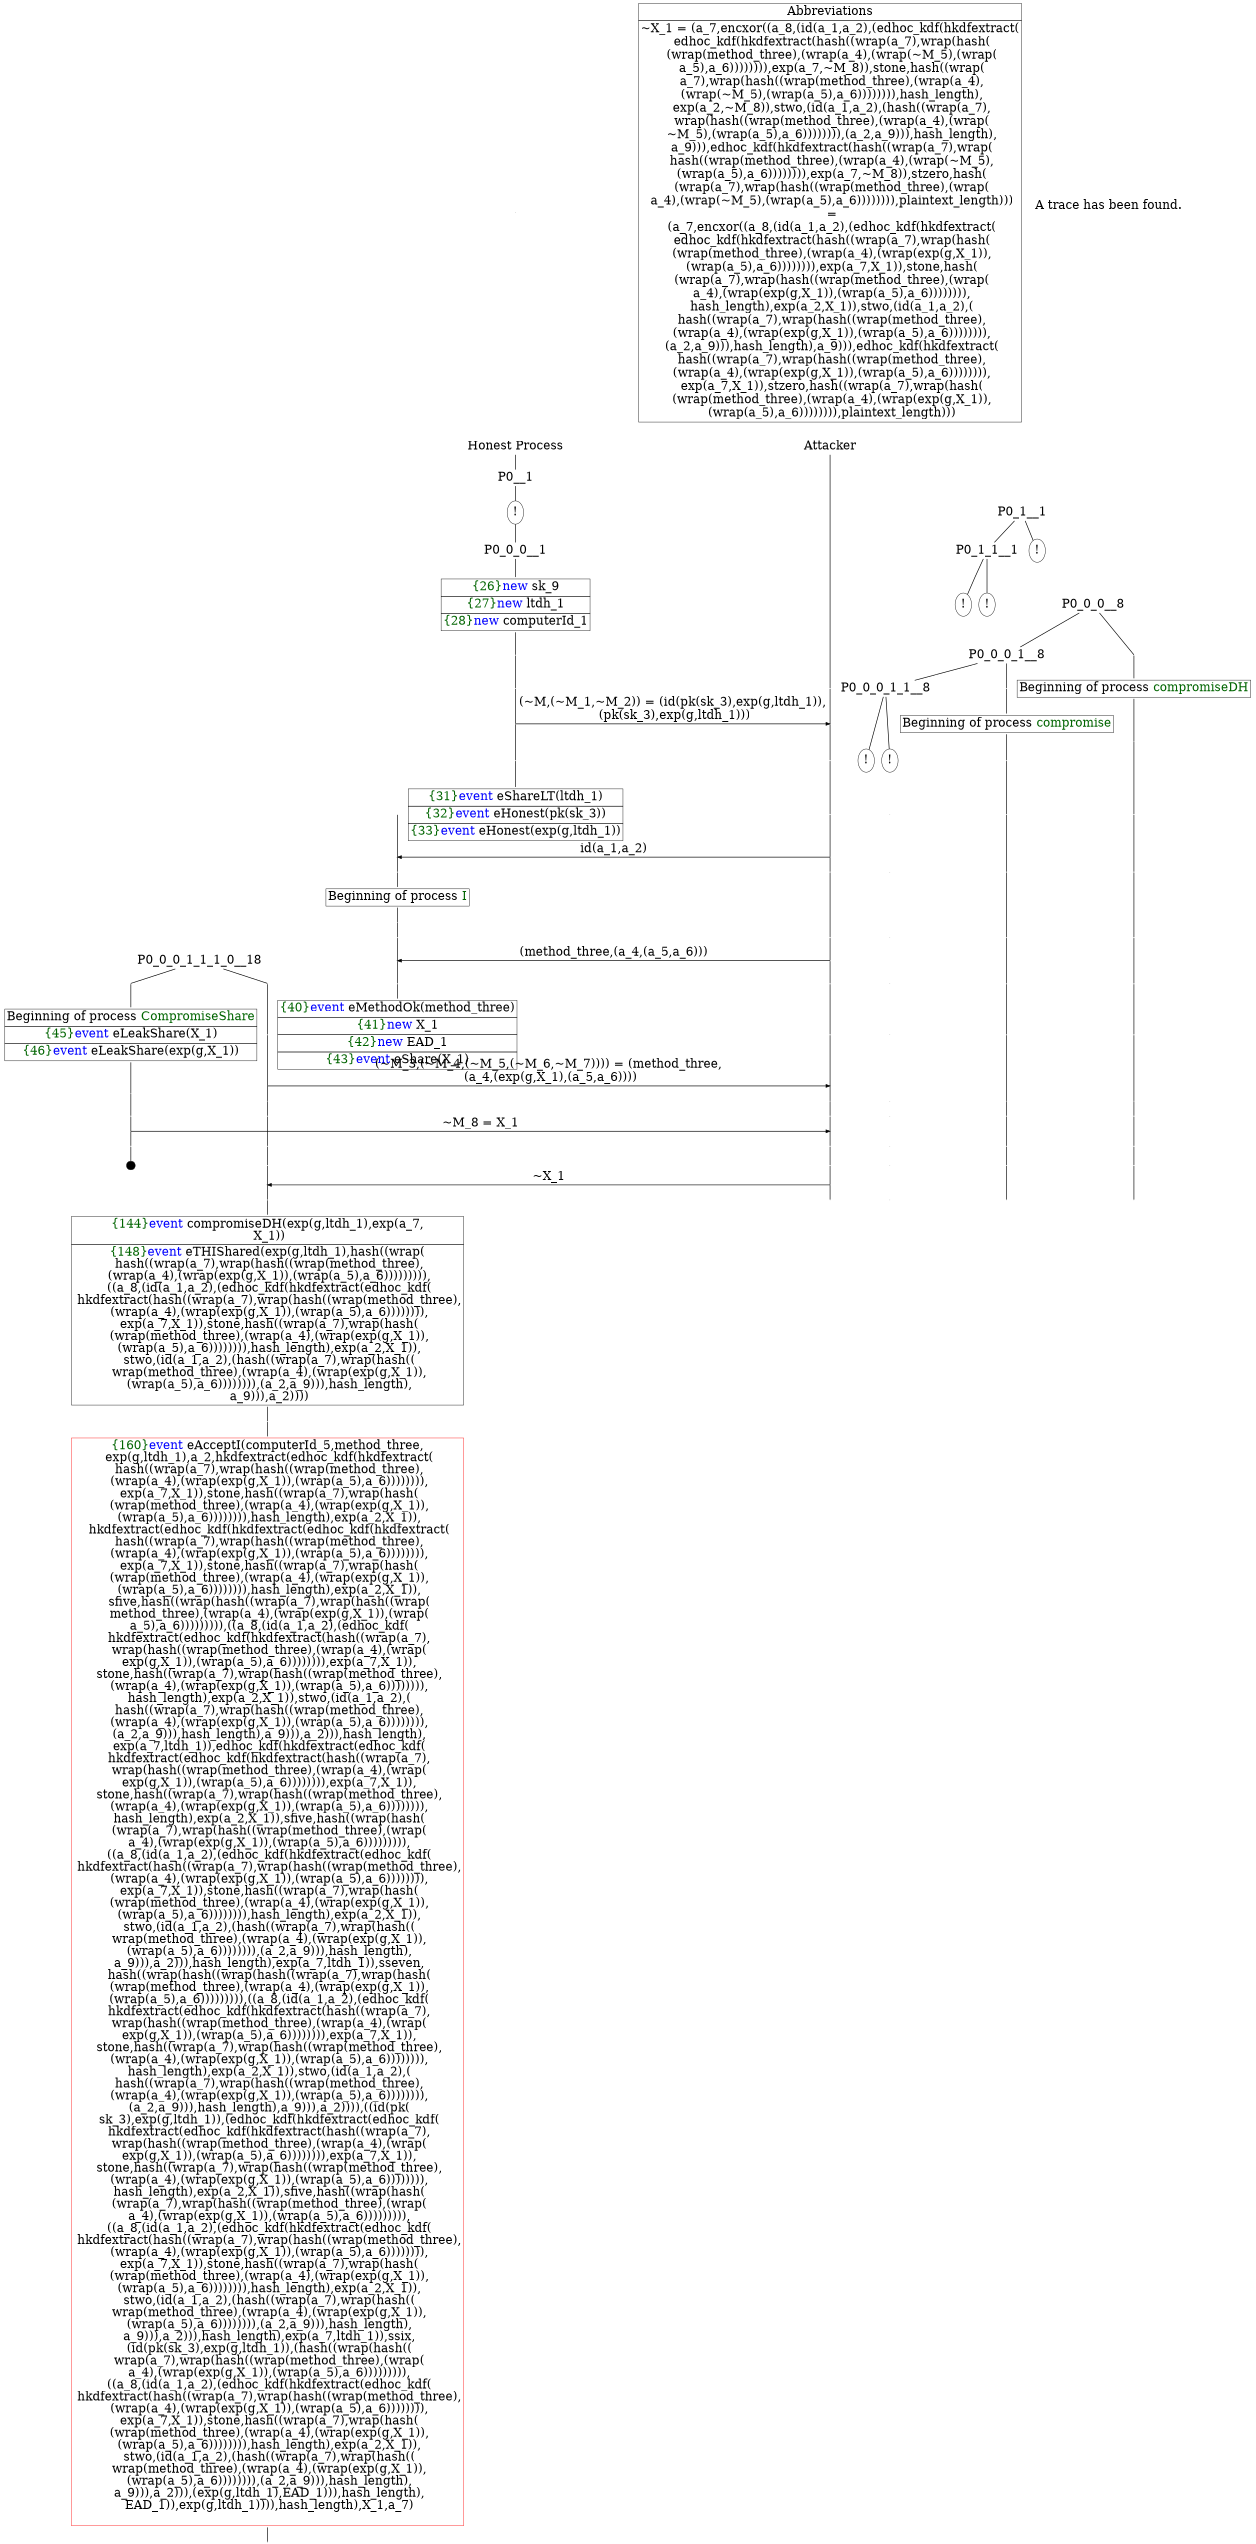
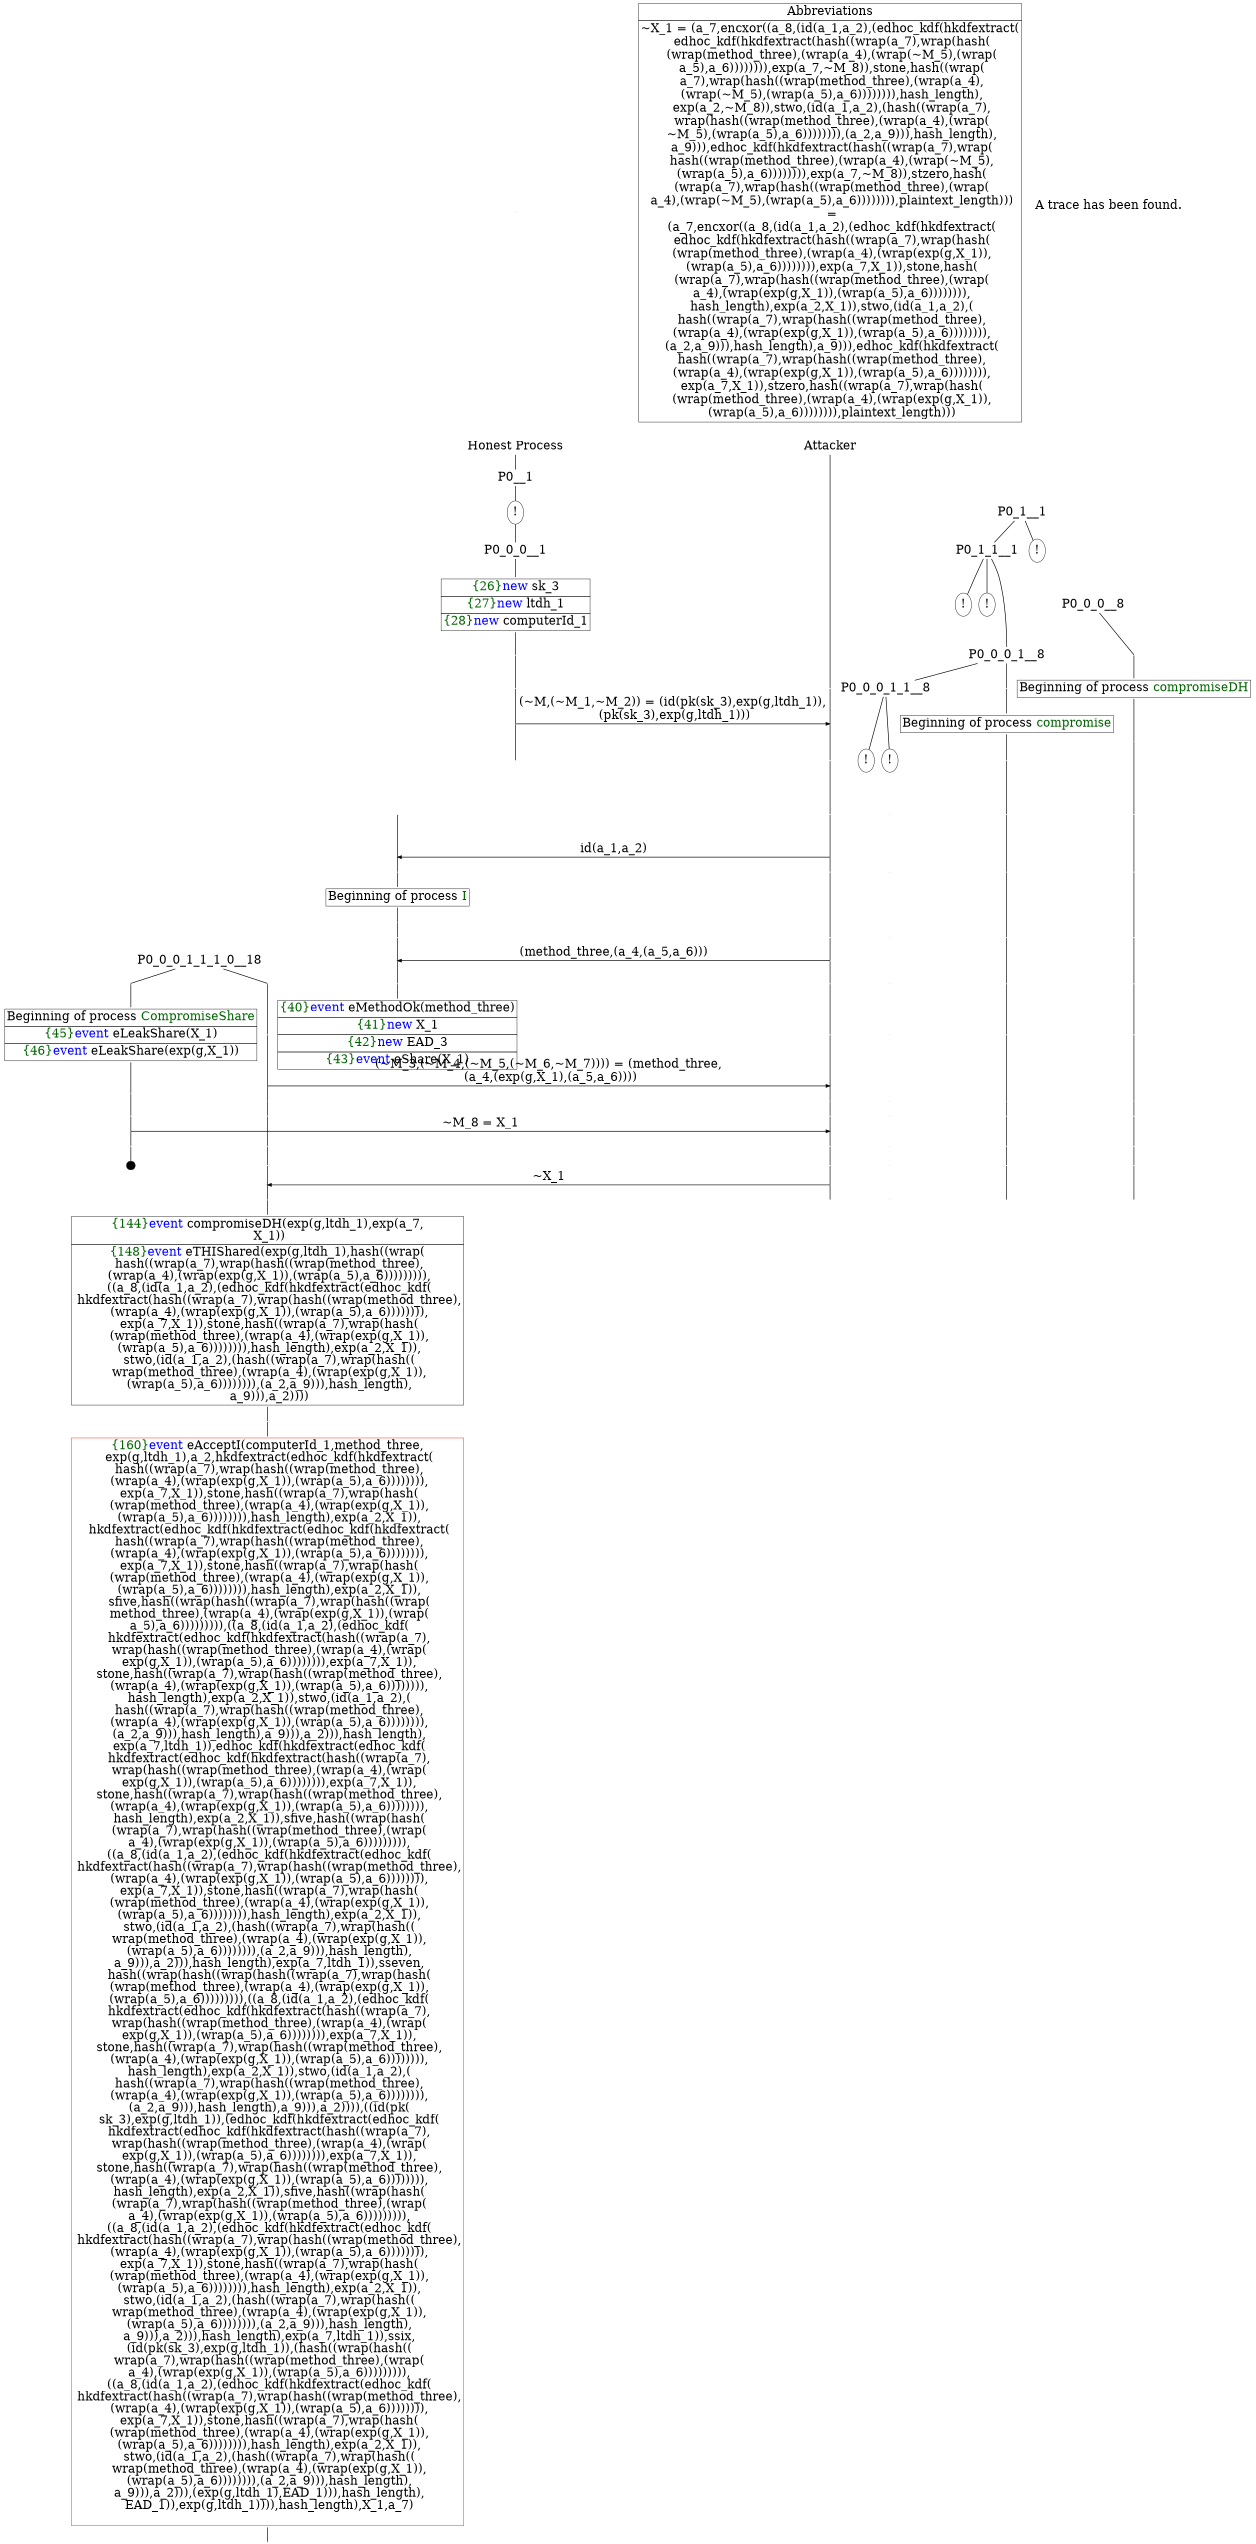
(545, 587) -> (545, 587)
(1050, 630) -> (1004, 602)
(515, 815) -> none
(427, 1042) -> (427, 1042)
(303, 1446) -> (303, 1446)
